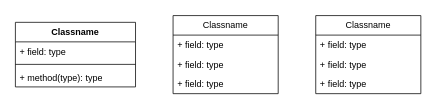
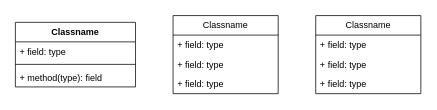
(67, 78) -> (67, 78)
